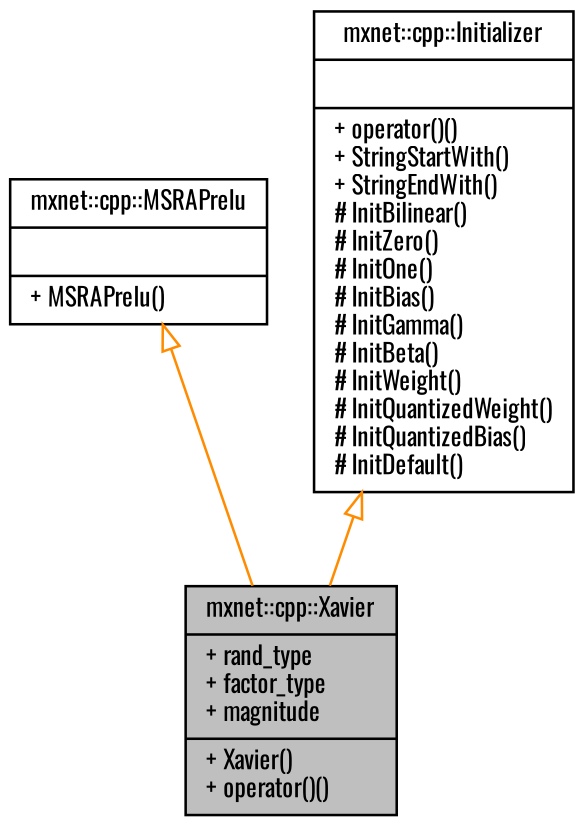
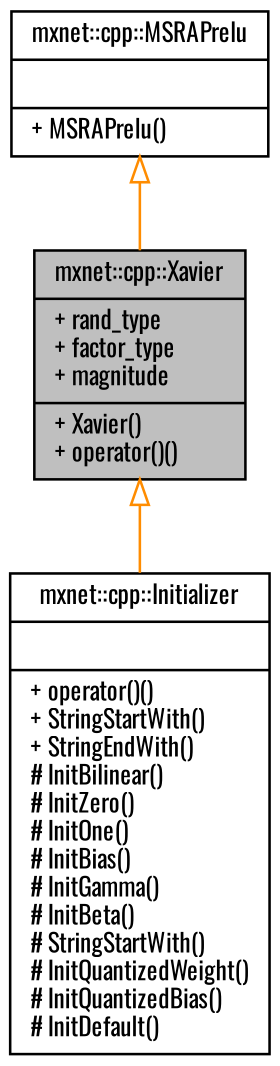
(398, 383) -> (118, 945)
(342, 551) -> (140, 539)
